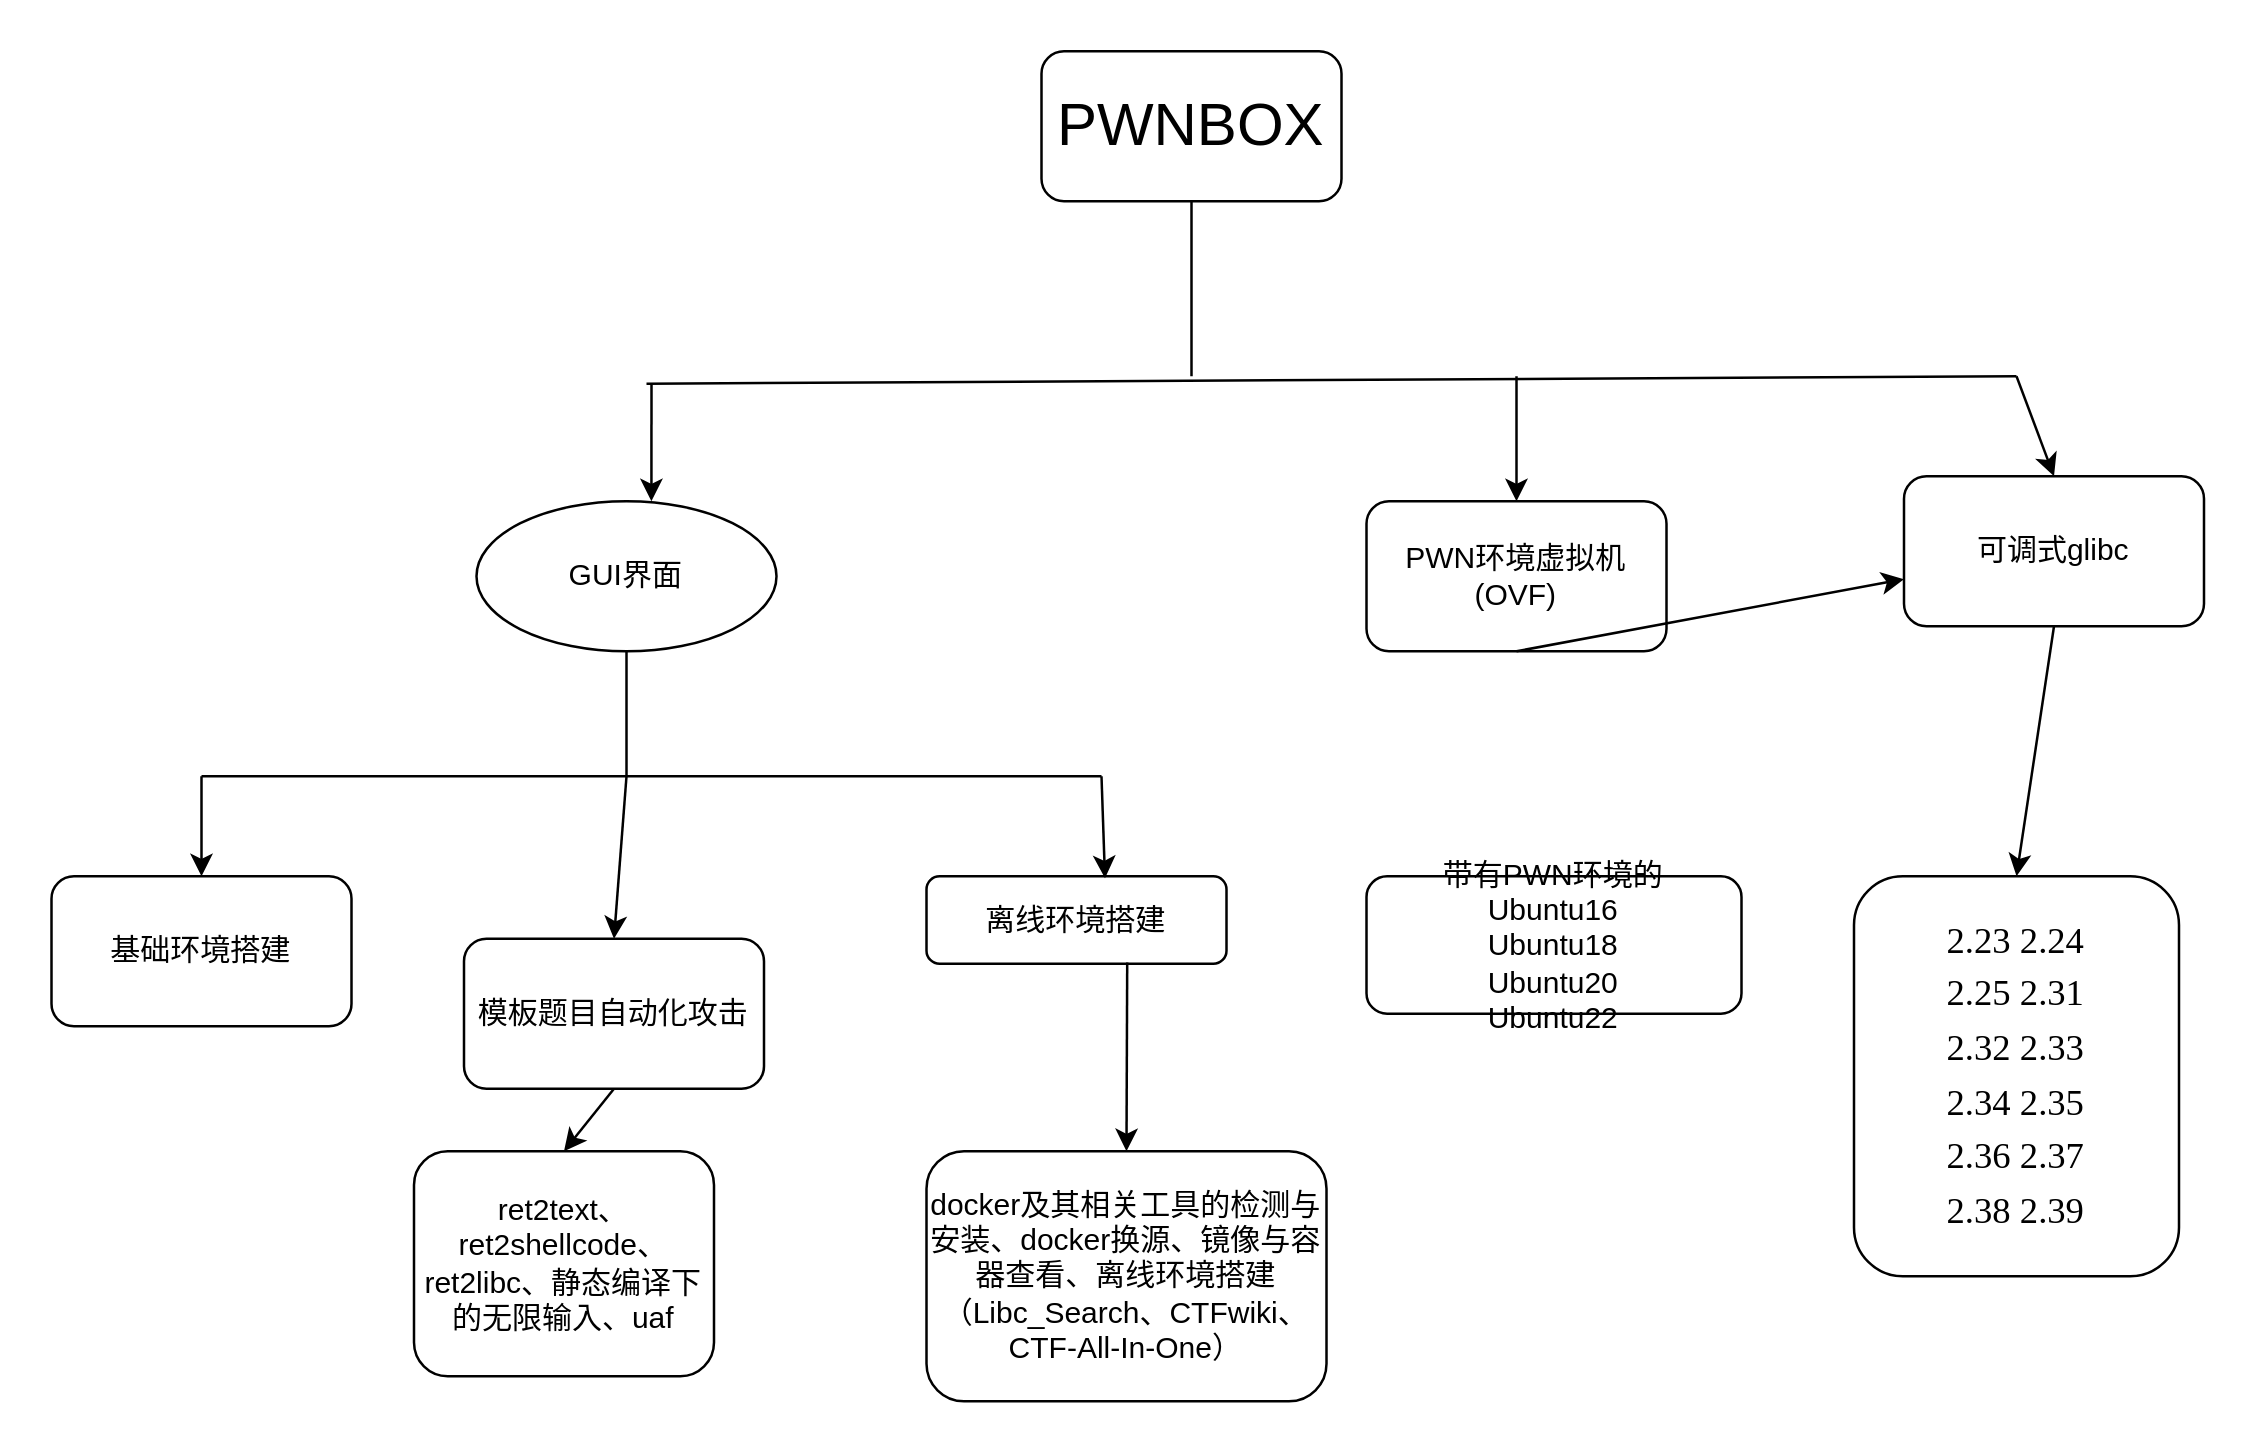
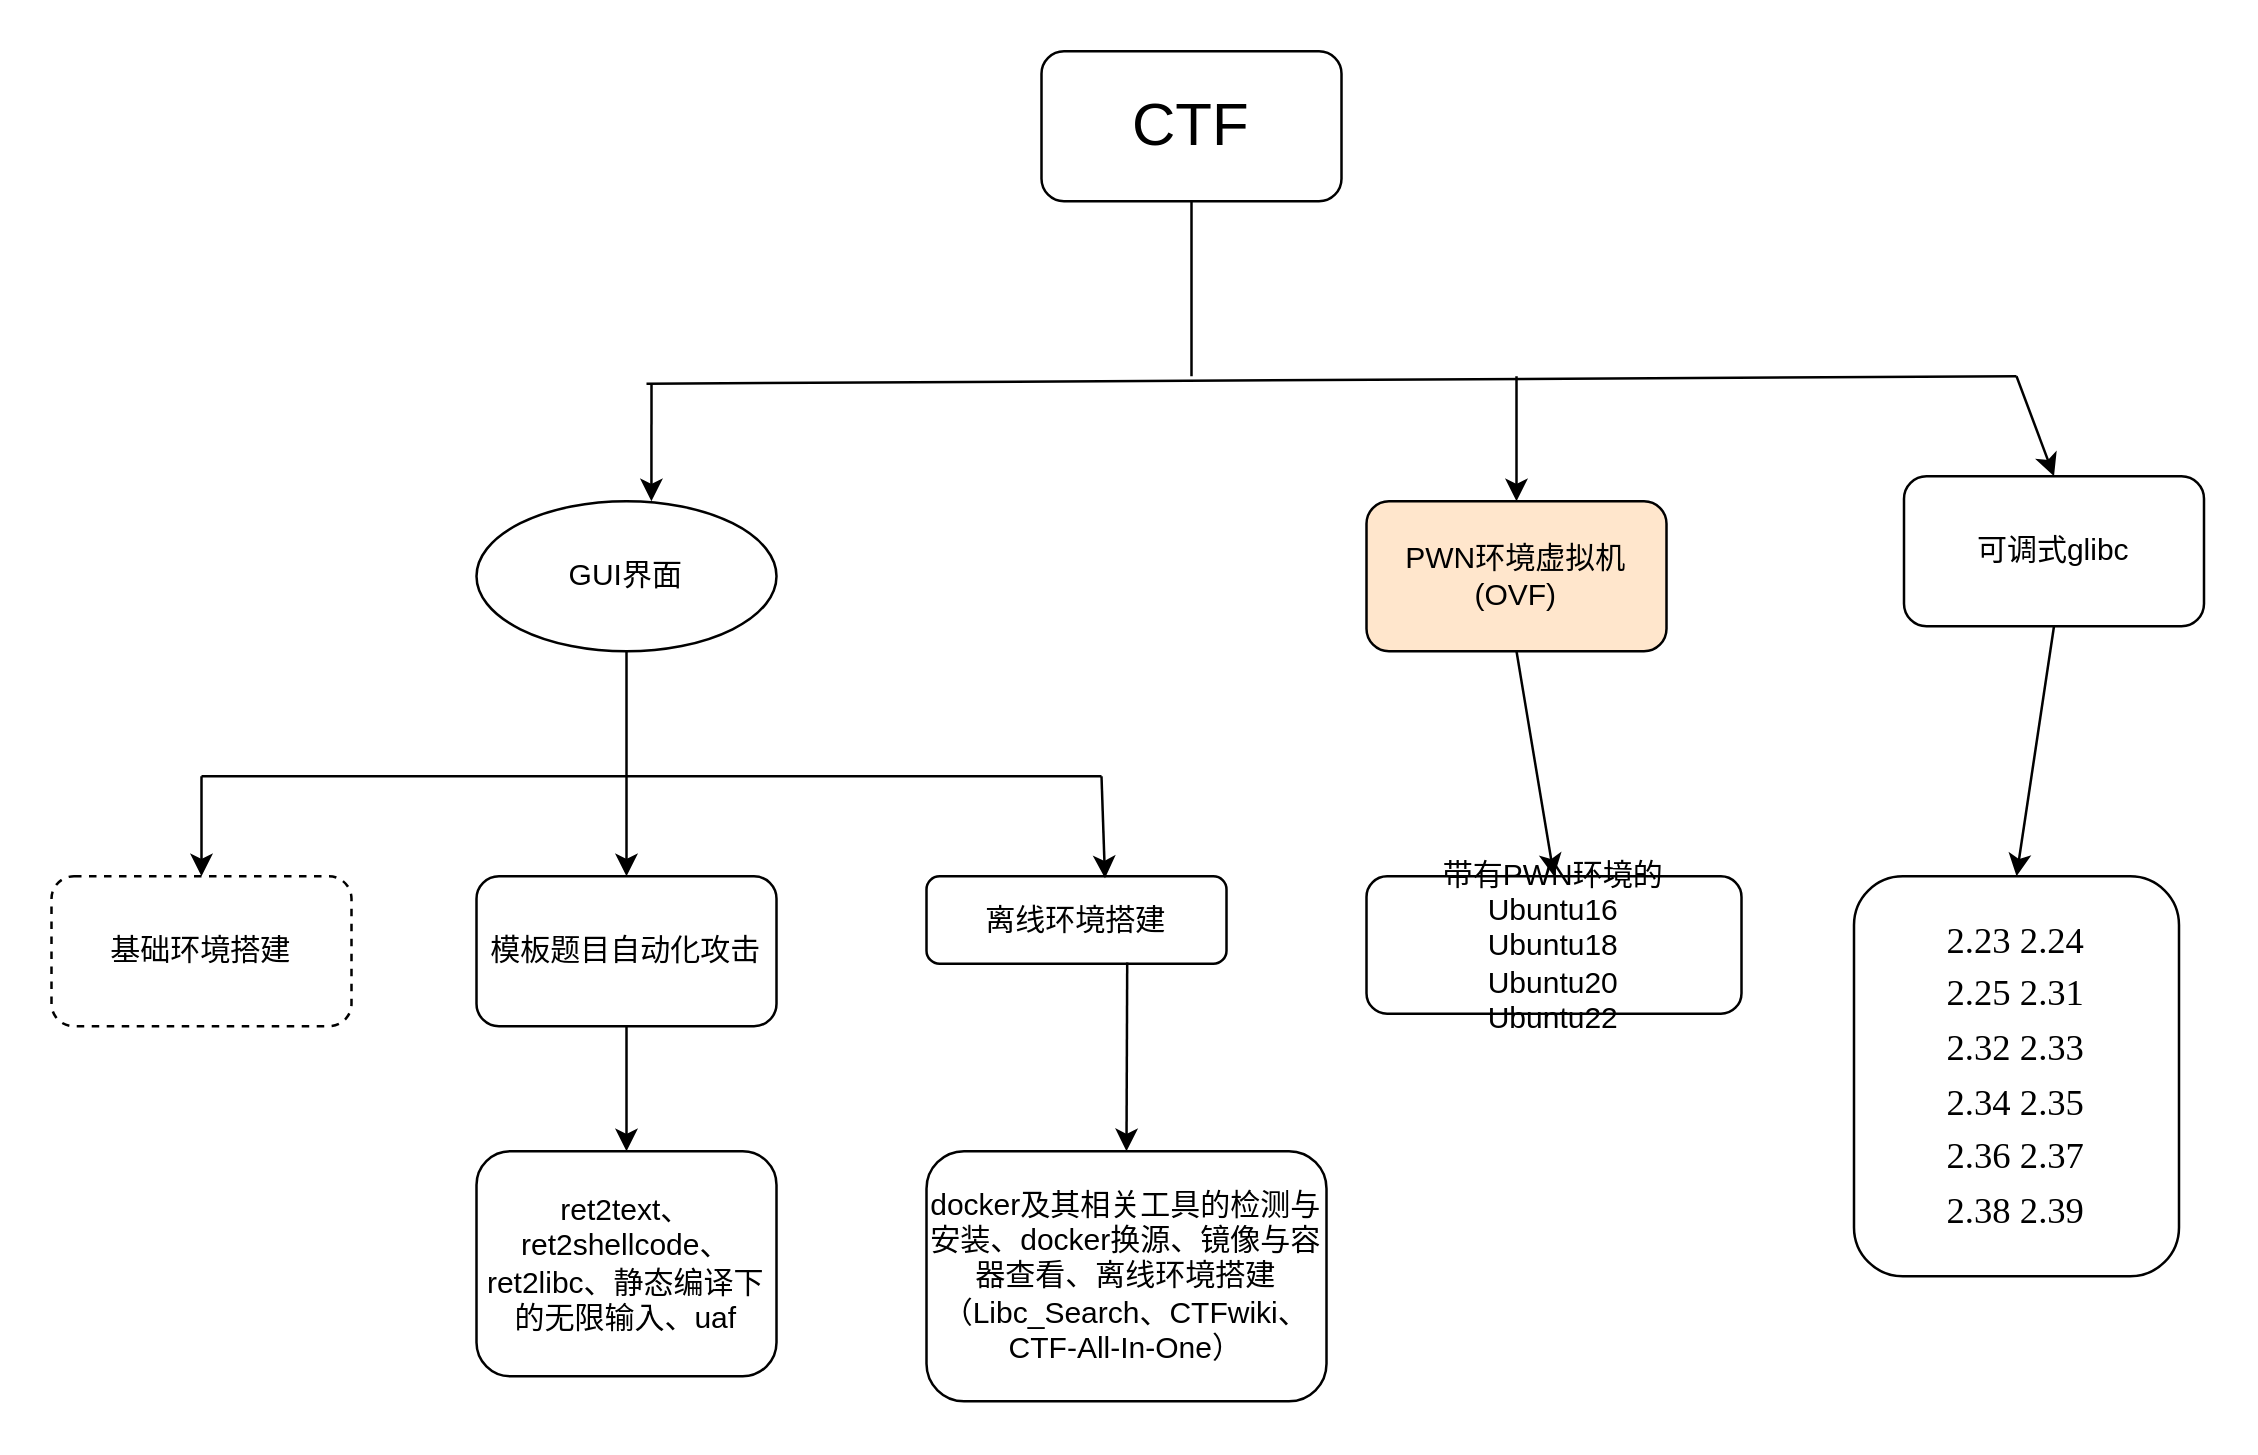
(1191, 126) -> (1191, 126)
(1516, 576) -> (1516, 576)
(1702, 617) -> (1534, 756)
(201, 951) -> (201, 951)
(614, 1014) -> (626, 951)
(564, 1264) -> (626, 1264)
